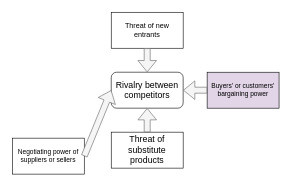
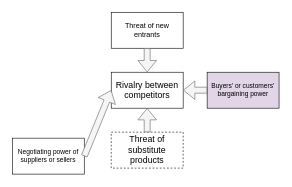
(147, 90) -> (147, 90)
(147, 150) -> (147, 150)
